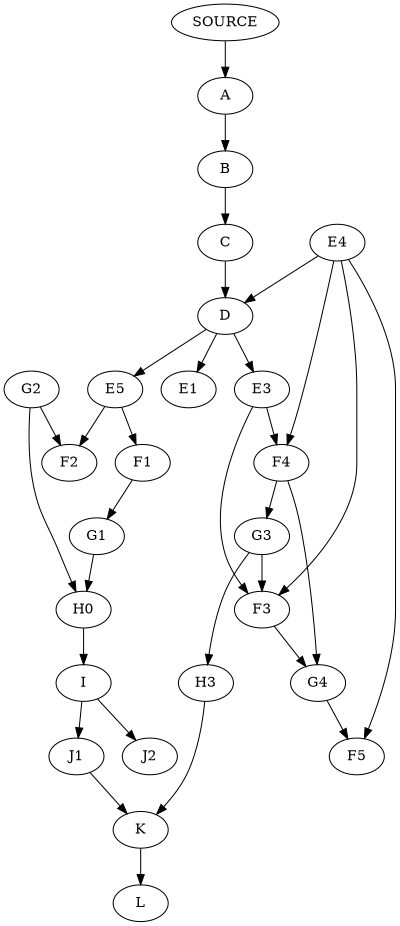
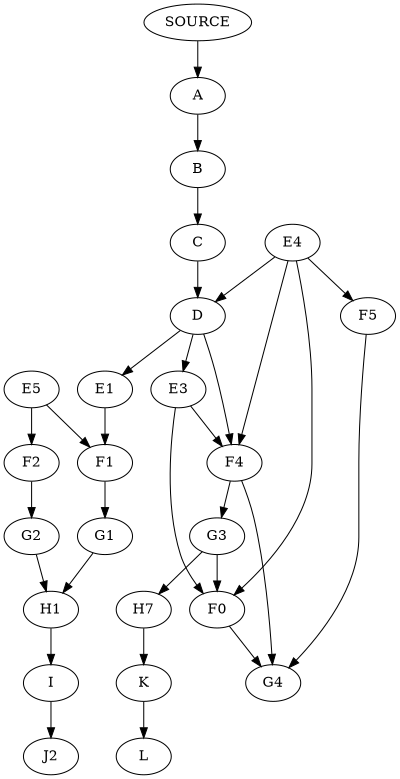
(174, 350) -> (218, 383)
none -> (105, 421)
(48, 422) -> (32, 495)
(84, 610) -> (51, 610)
(262, 610) -> (217, 610)
(206, 683) -> (144, 610)
(335, 715) -> (359, 506)
(76, 756) -> none
